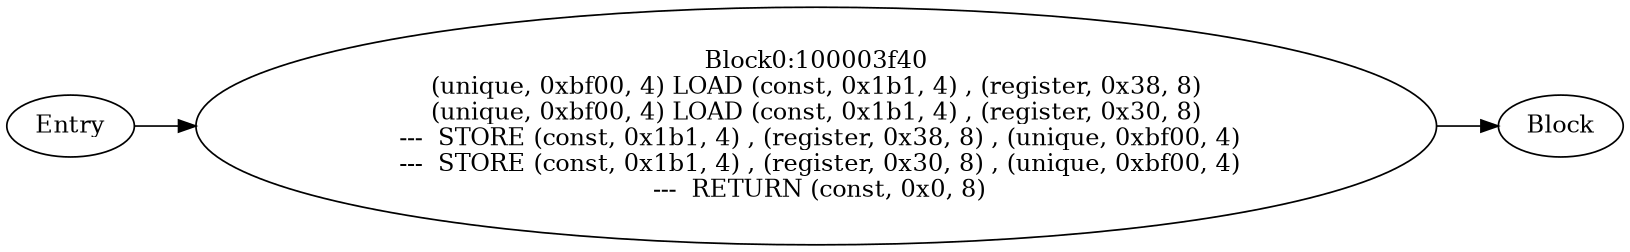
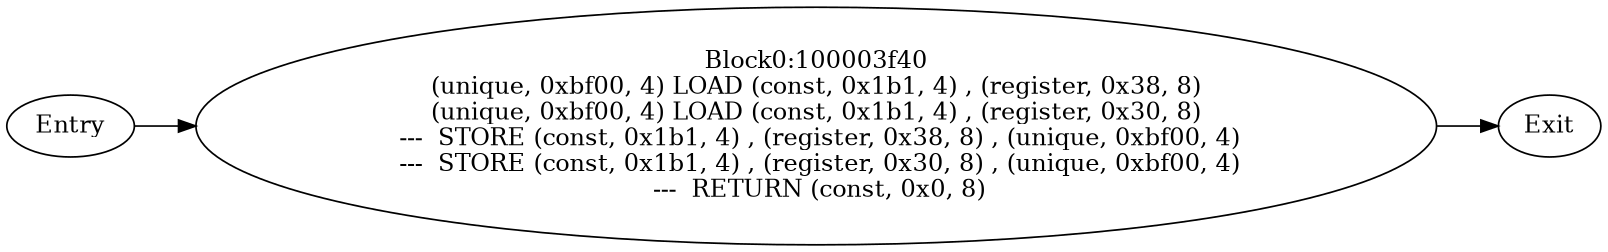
(1561, 126) -> (1550, 126)
